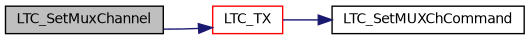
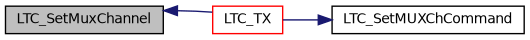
(181, 29) -> (195, 11)
